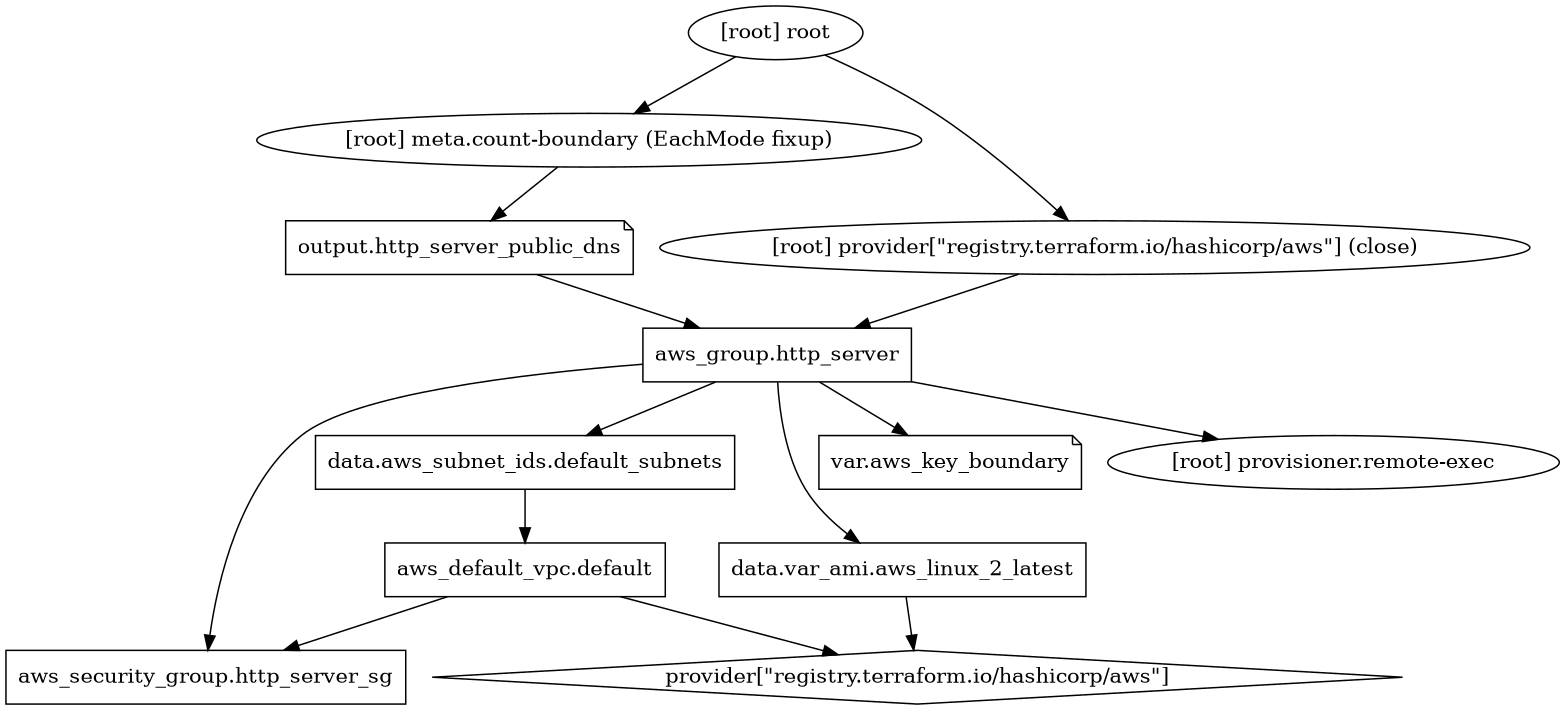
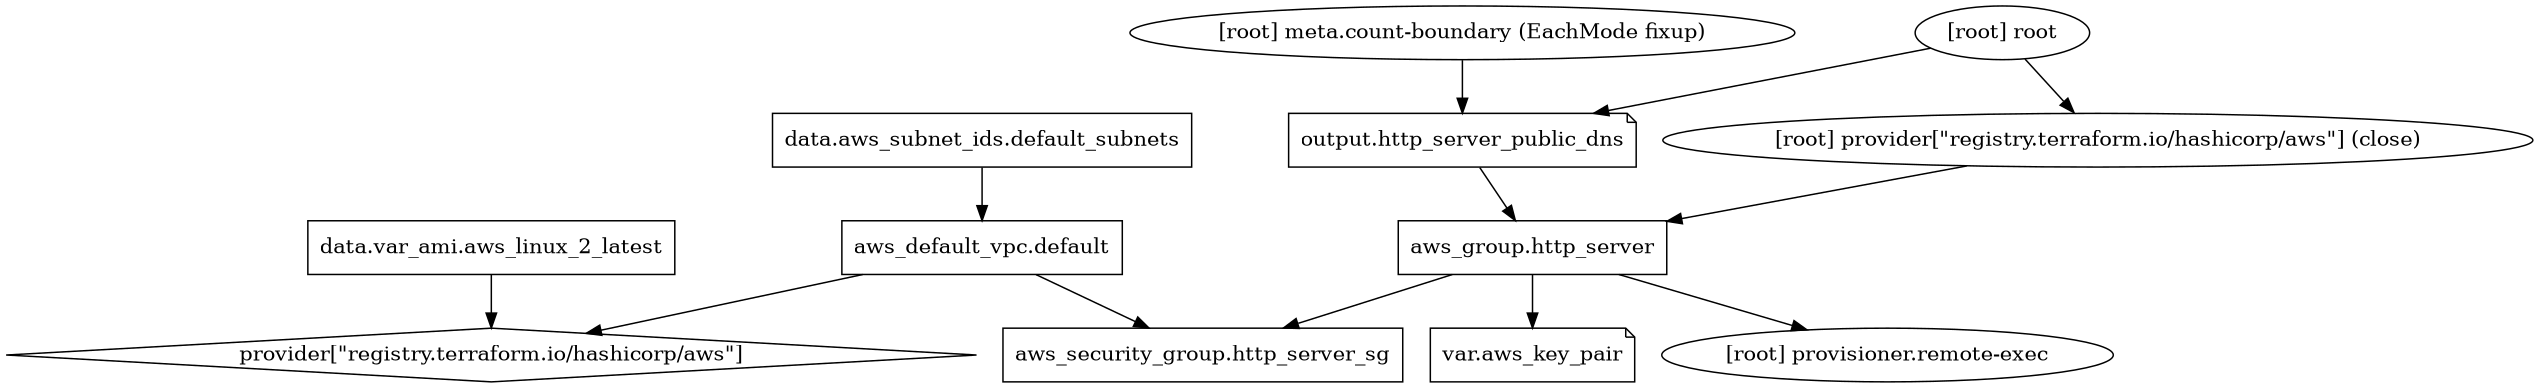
(692, 81) -> (1770, 79)
(658, 406) -> none
(950, 462) -> (1533, 355)
(795, 467) -> none
